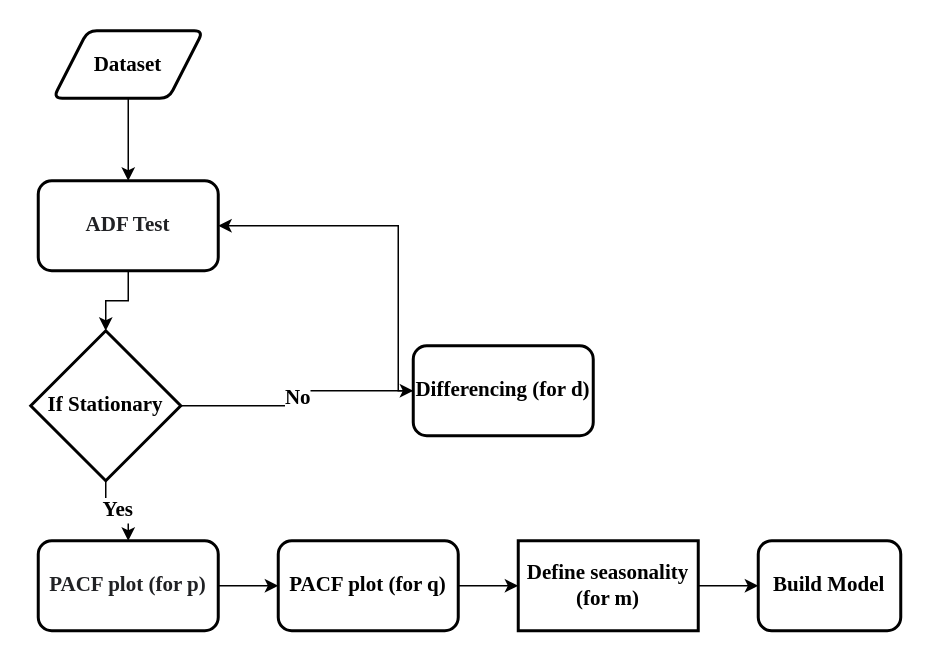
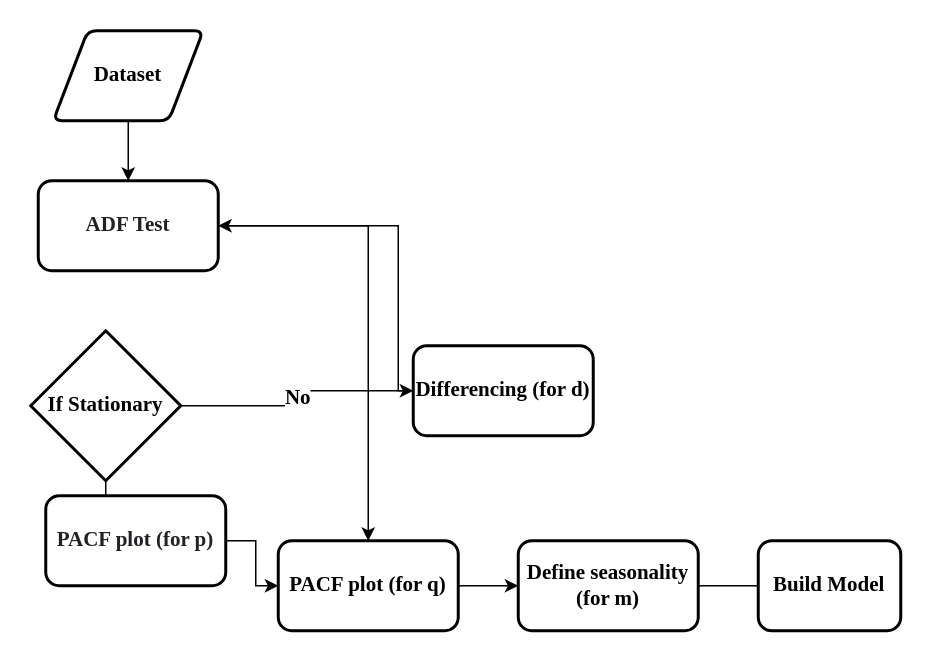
(128, 65) -> (128, 76)
(122, 301) -> (368, 379)
(128, 586) -> (136, 541)
(608, 586) -> (608, 586)
(747, 586) -> (751, 586)
